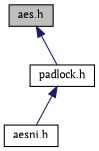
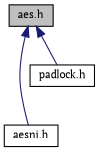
(44, 111) -> (20, 81)
